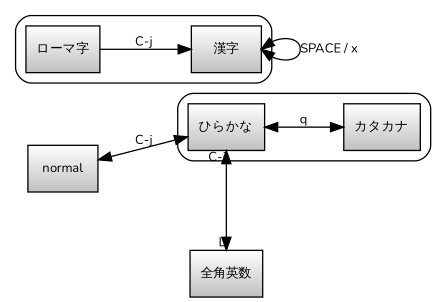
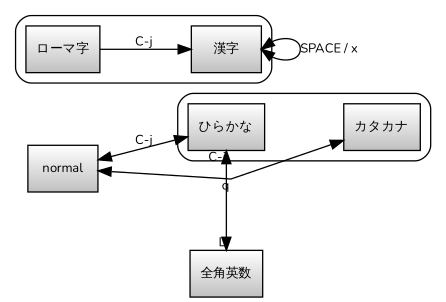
(304, 127) -> (218, 178)
